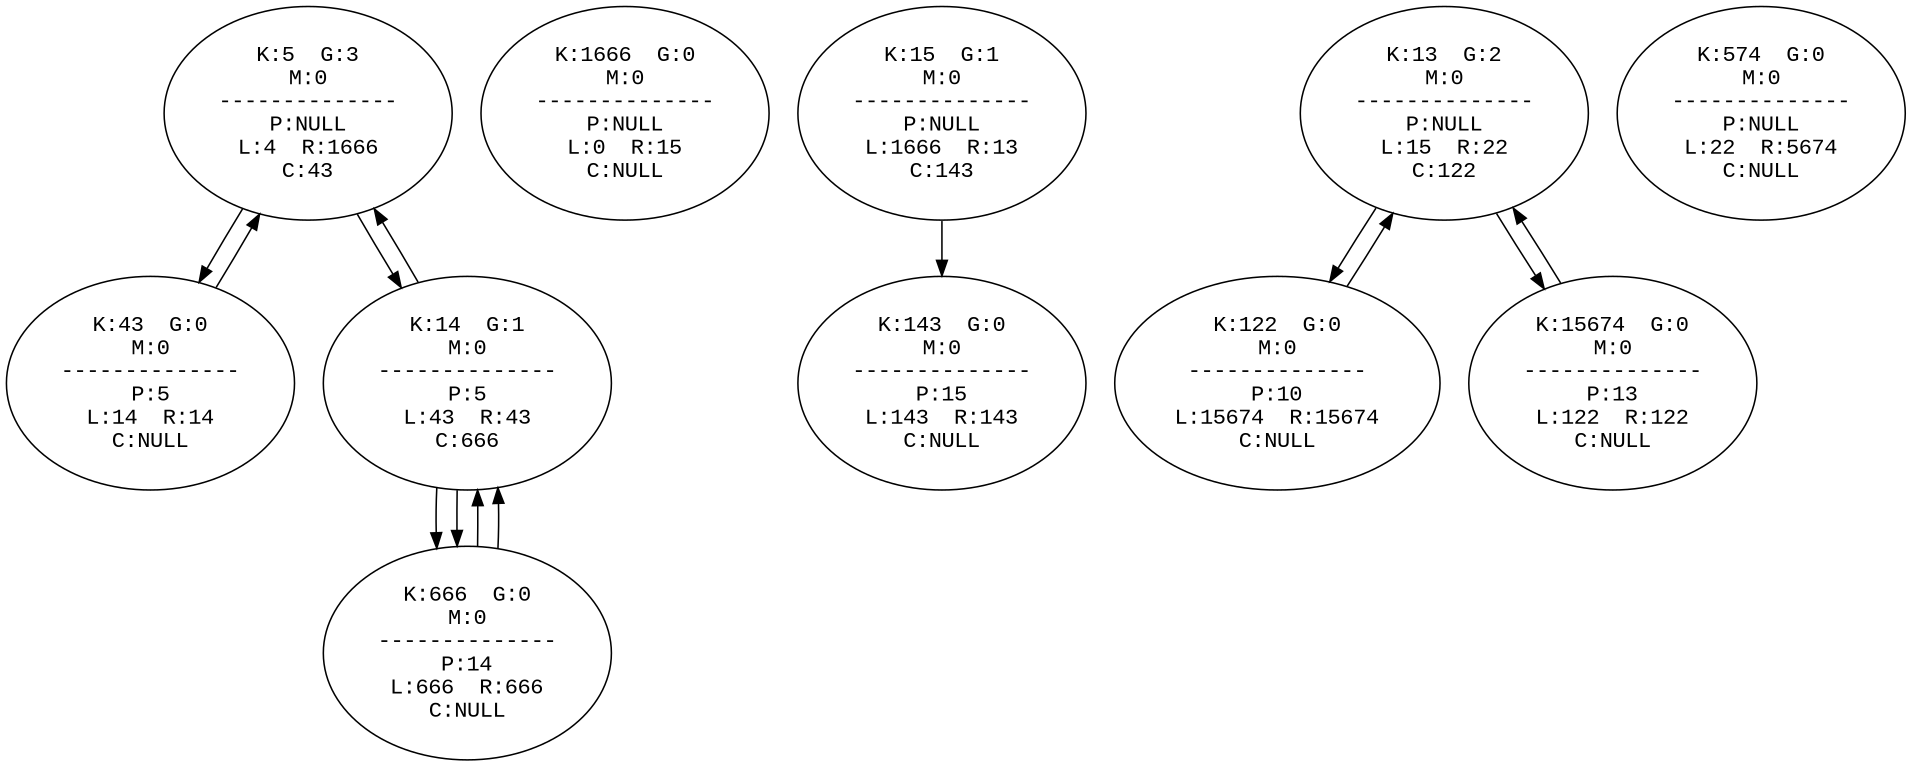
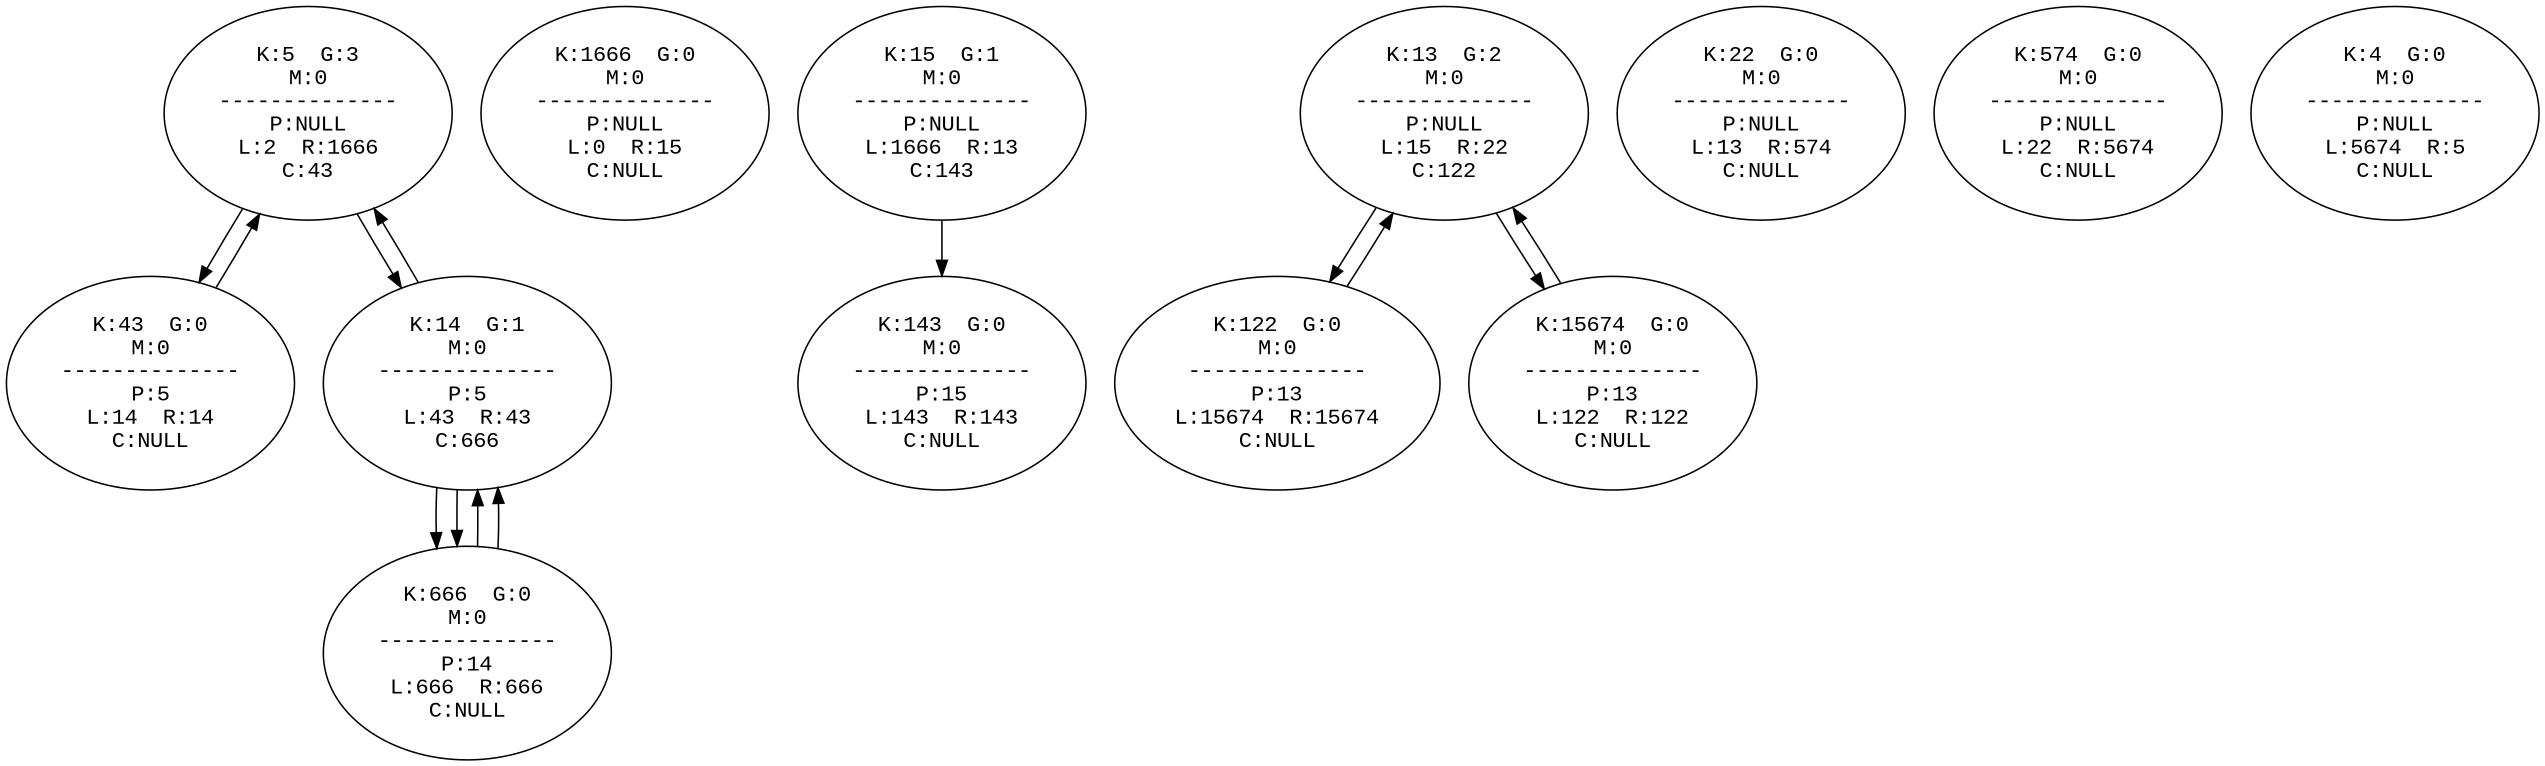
(308, 113) -> (308, 113)
none -> (1761, 113)
none -> (2395, 113)
(1277, 383) -> (1277, 383)
